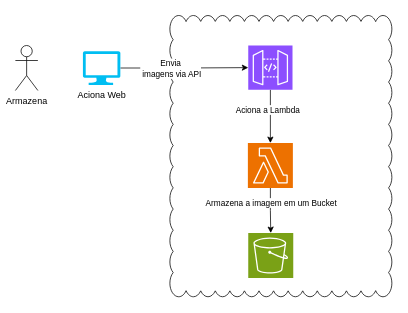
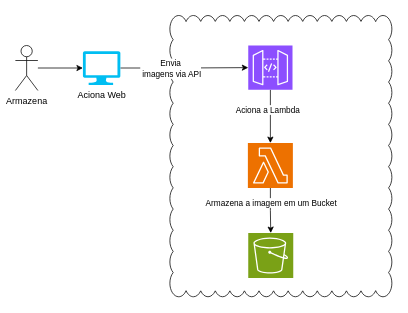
none -> (76, 68)
